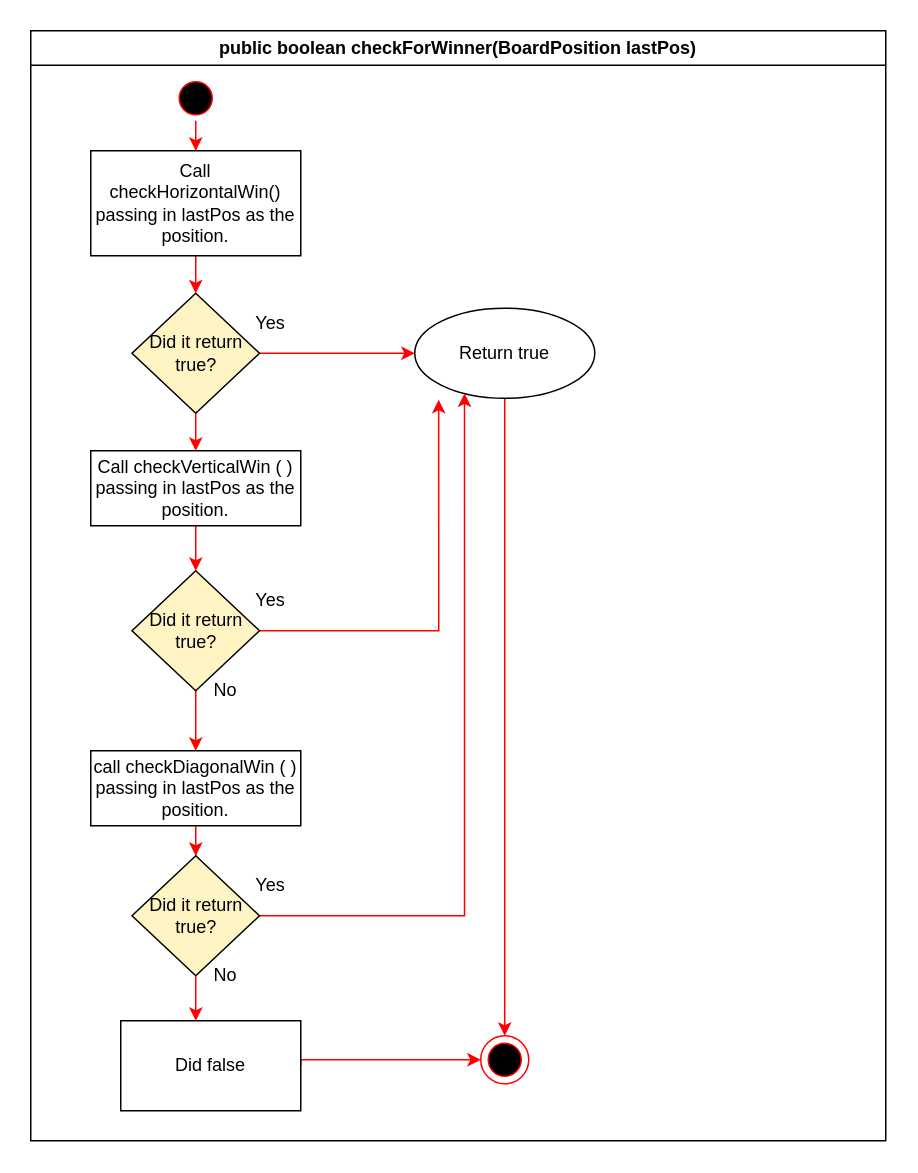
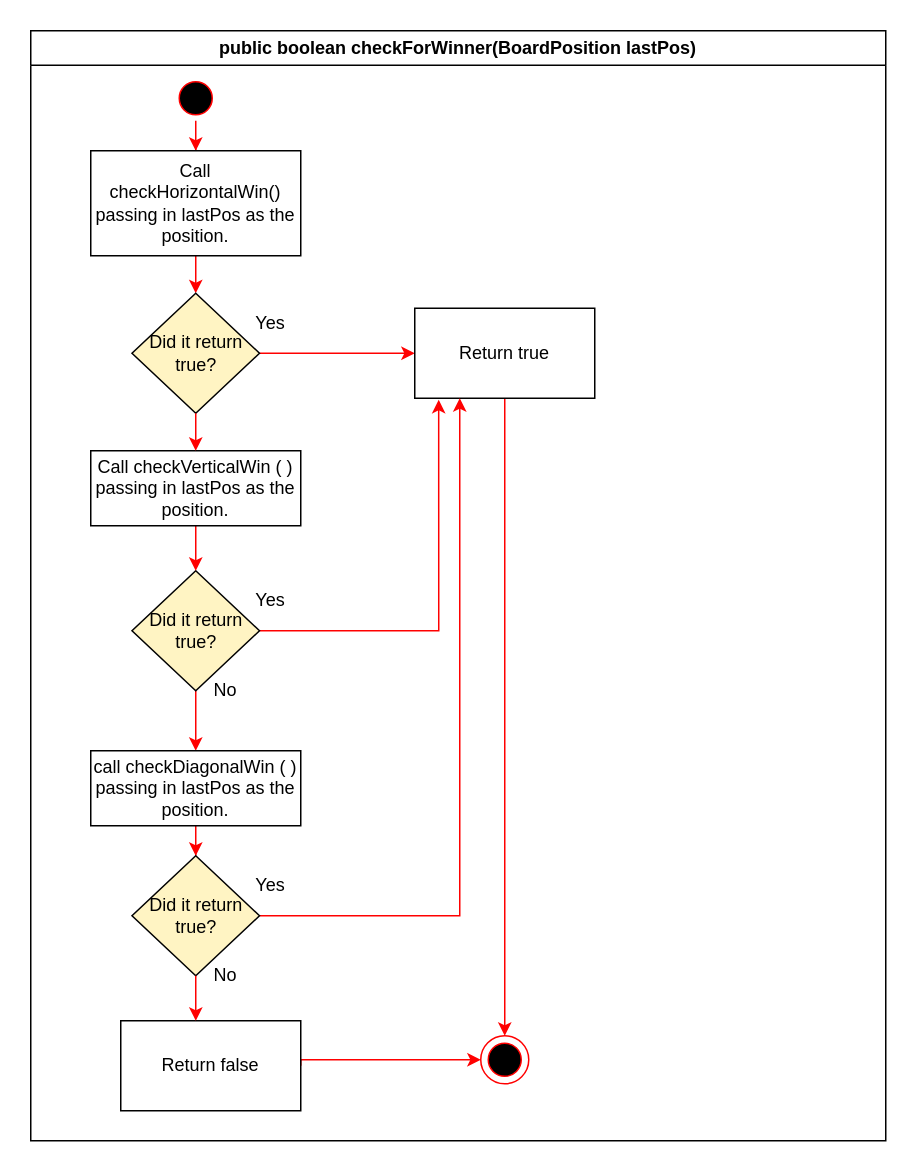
(505, 353) -> (505, 353)
(211, 1066) -> (211, 1066)
